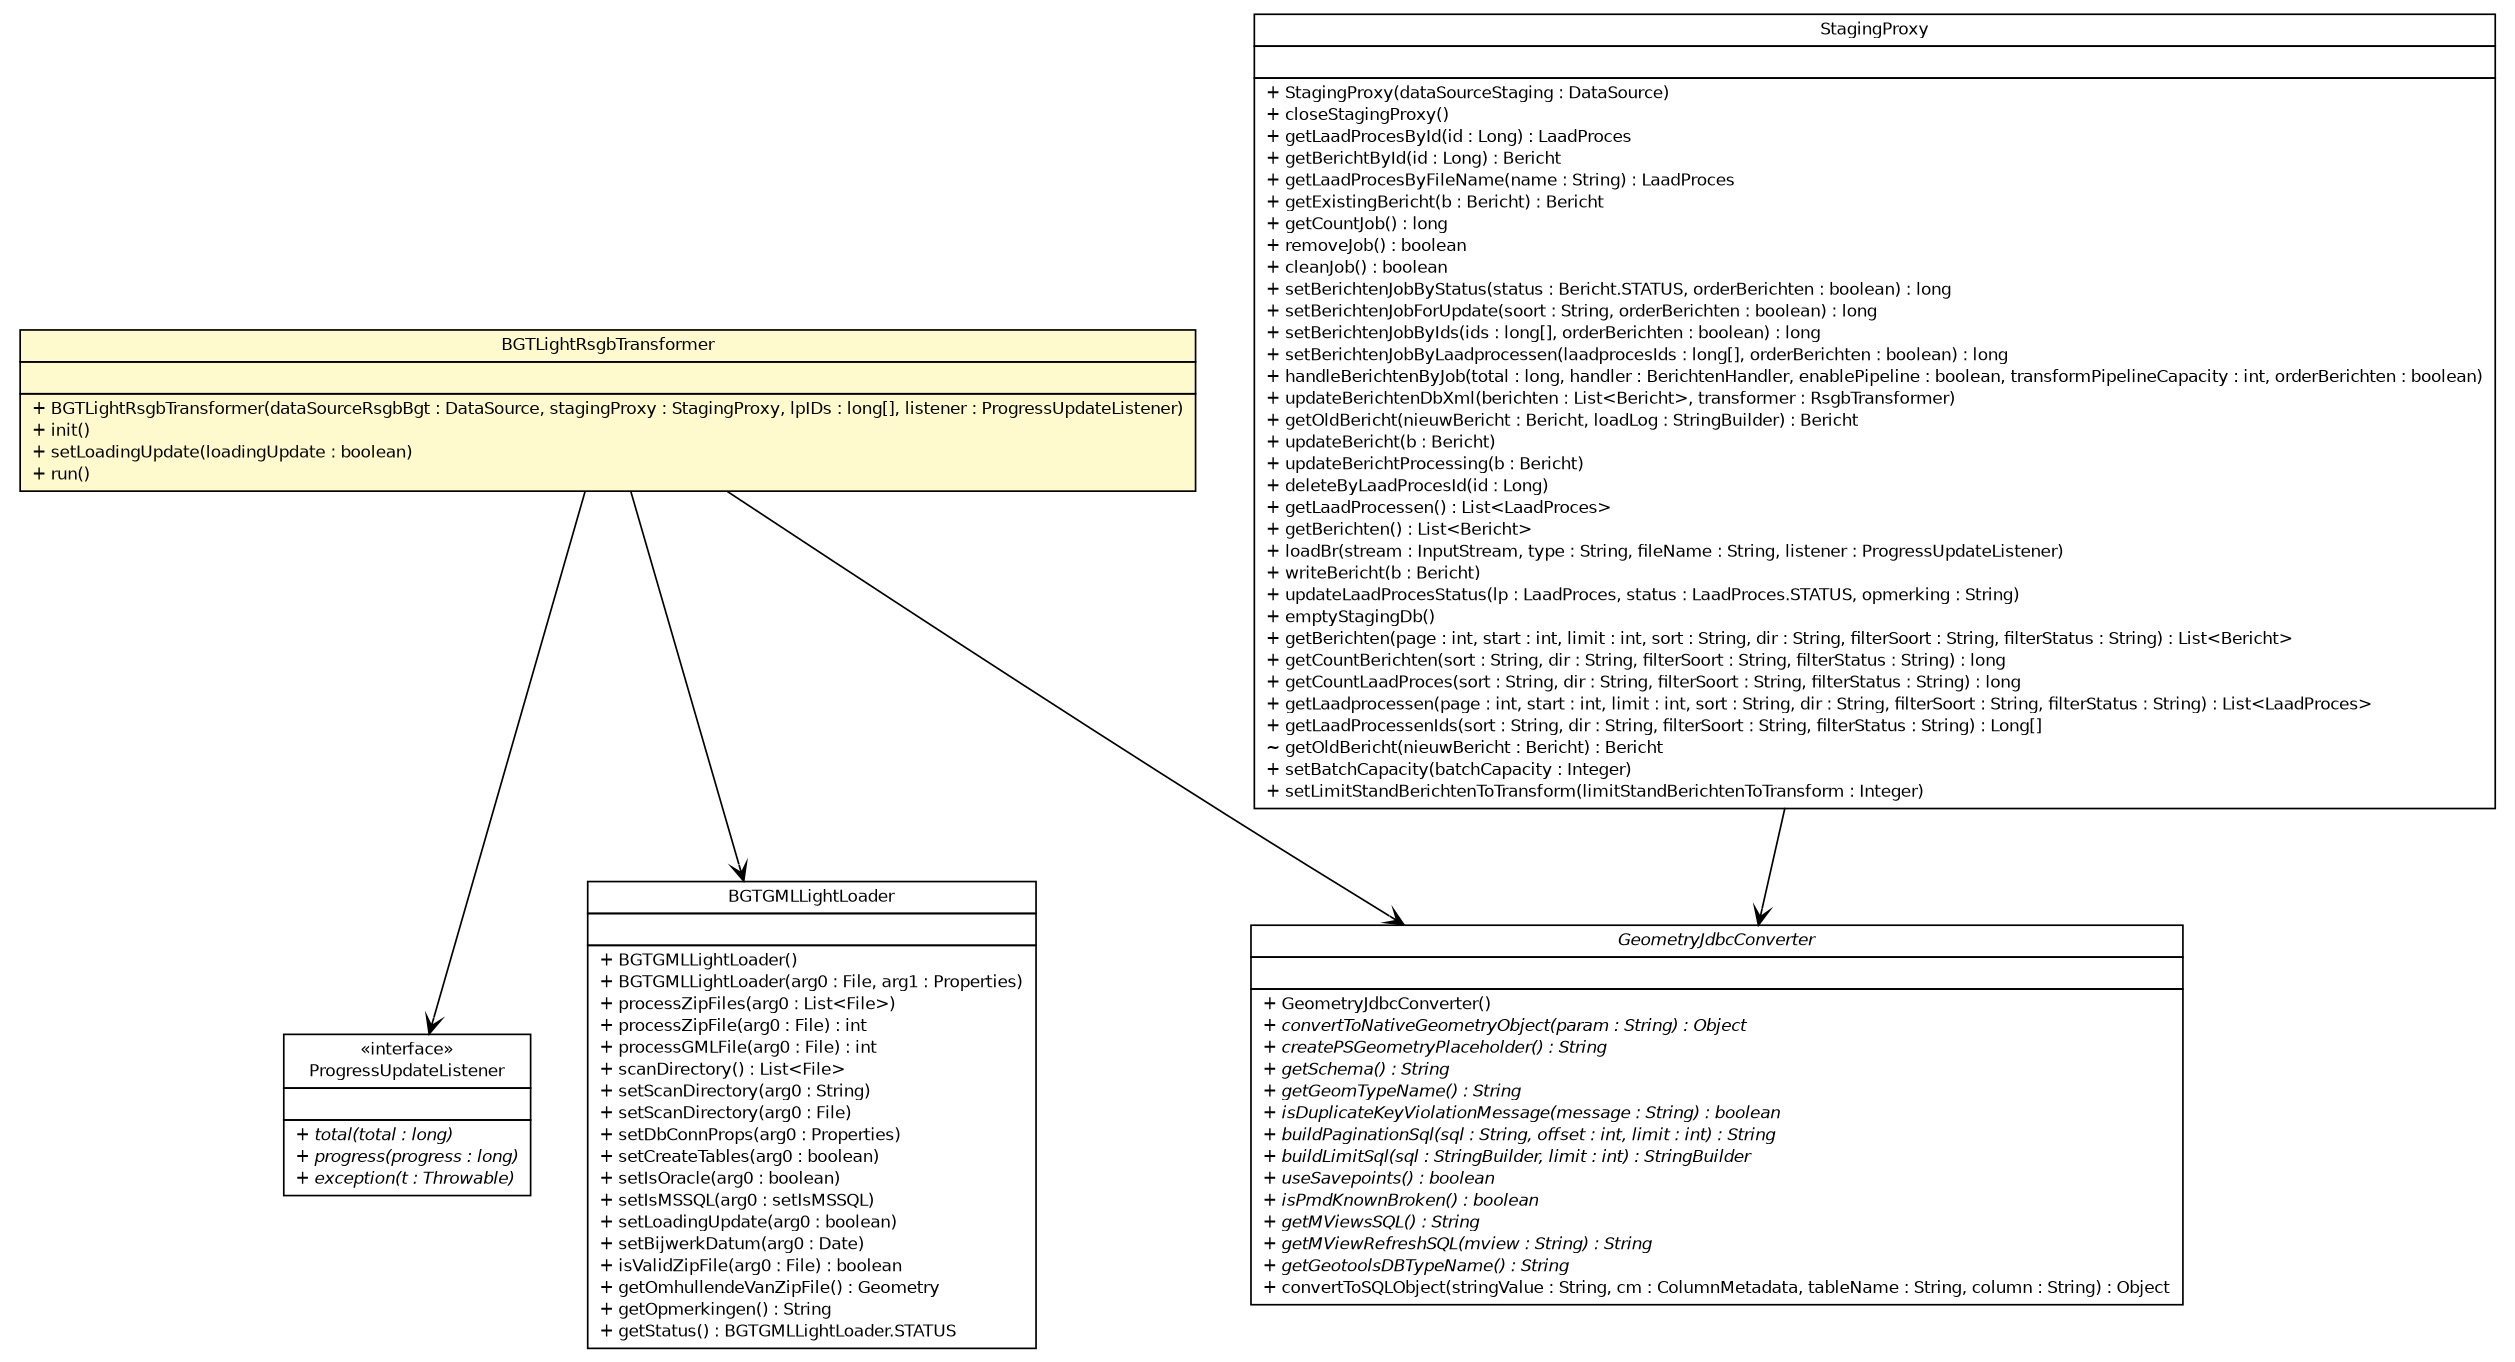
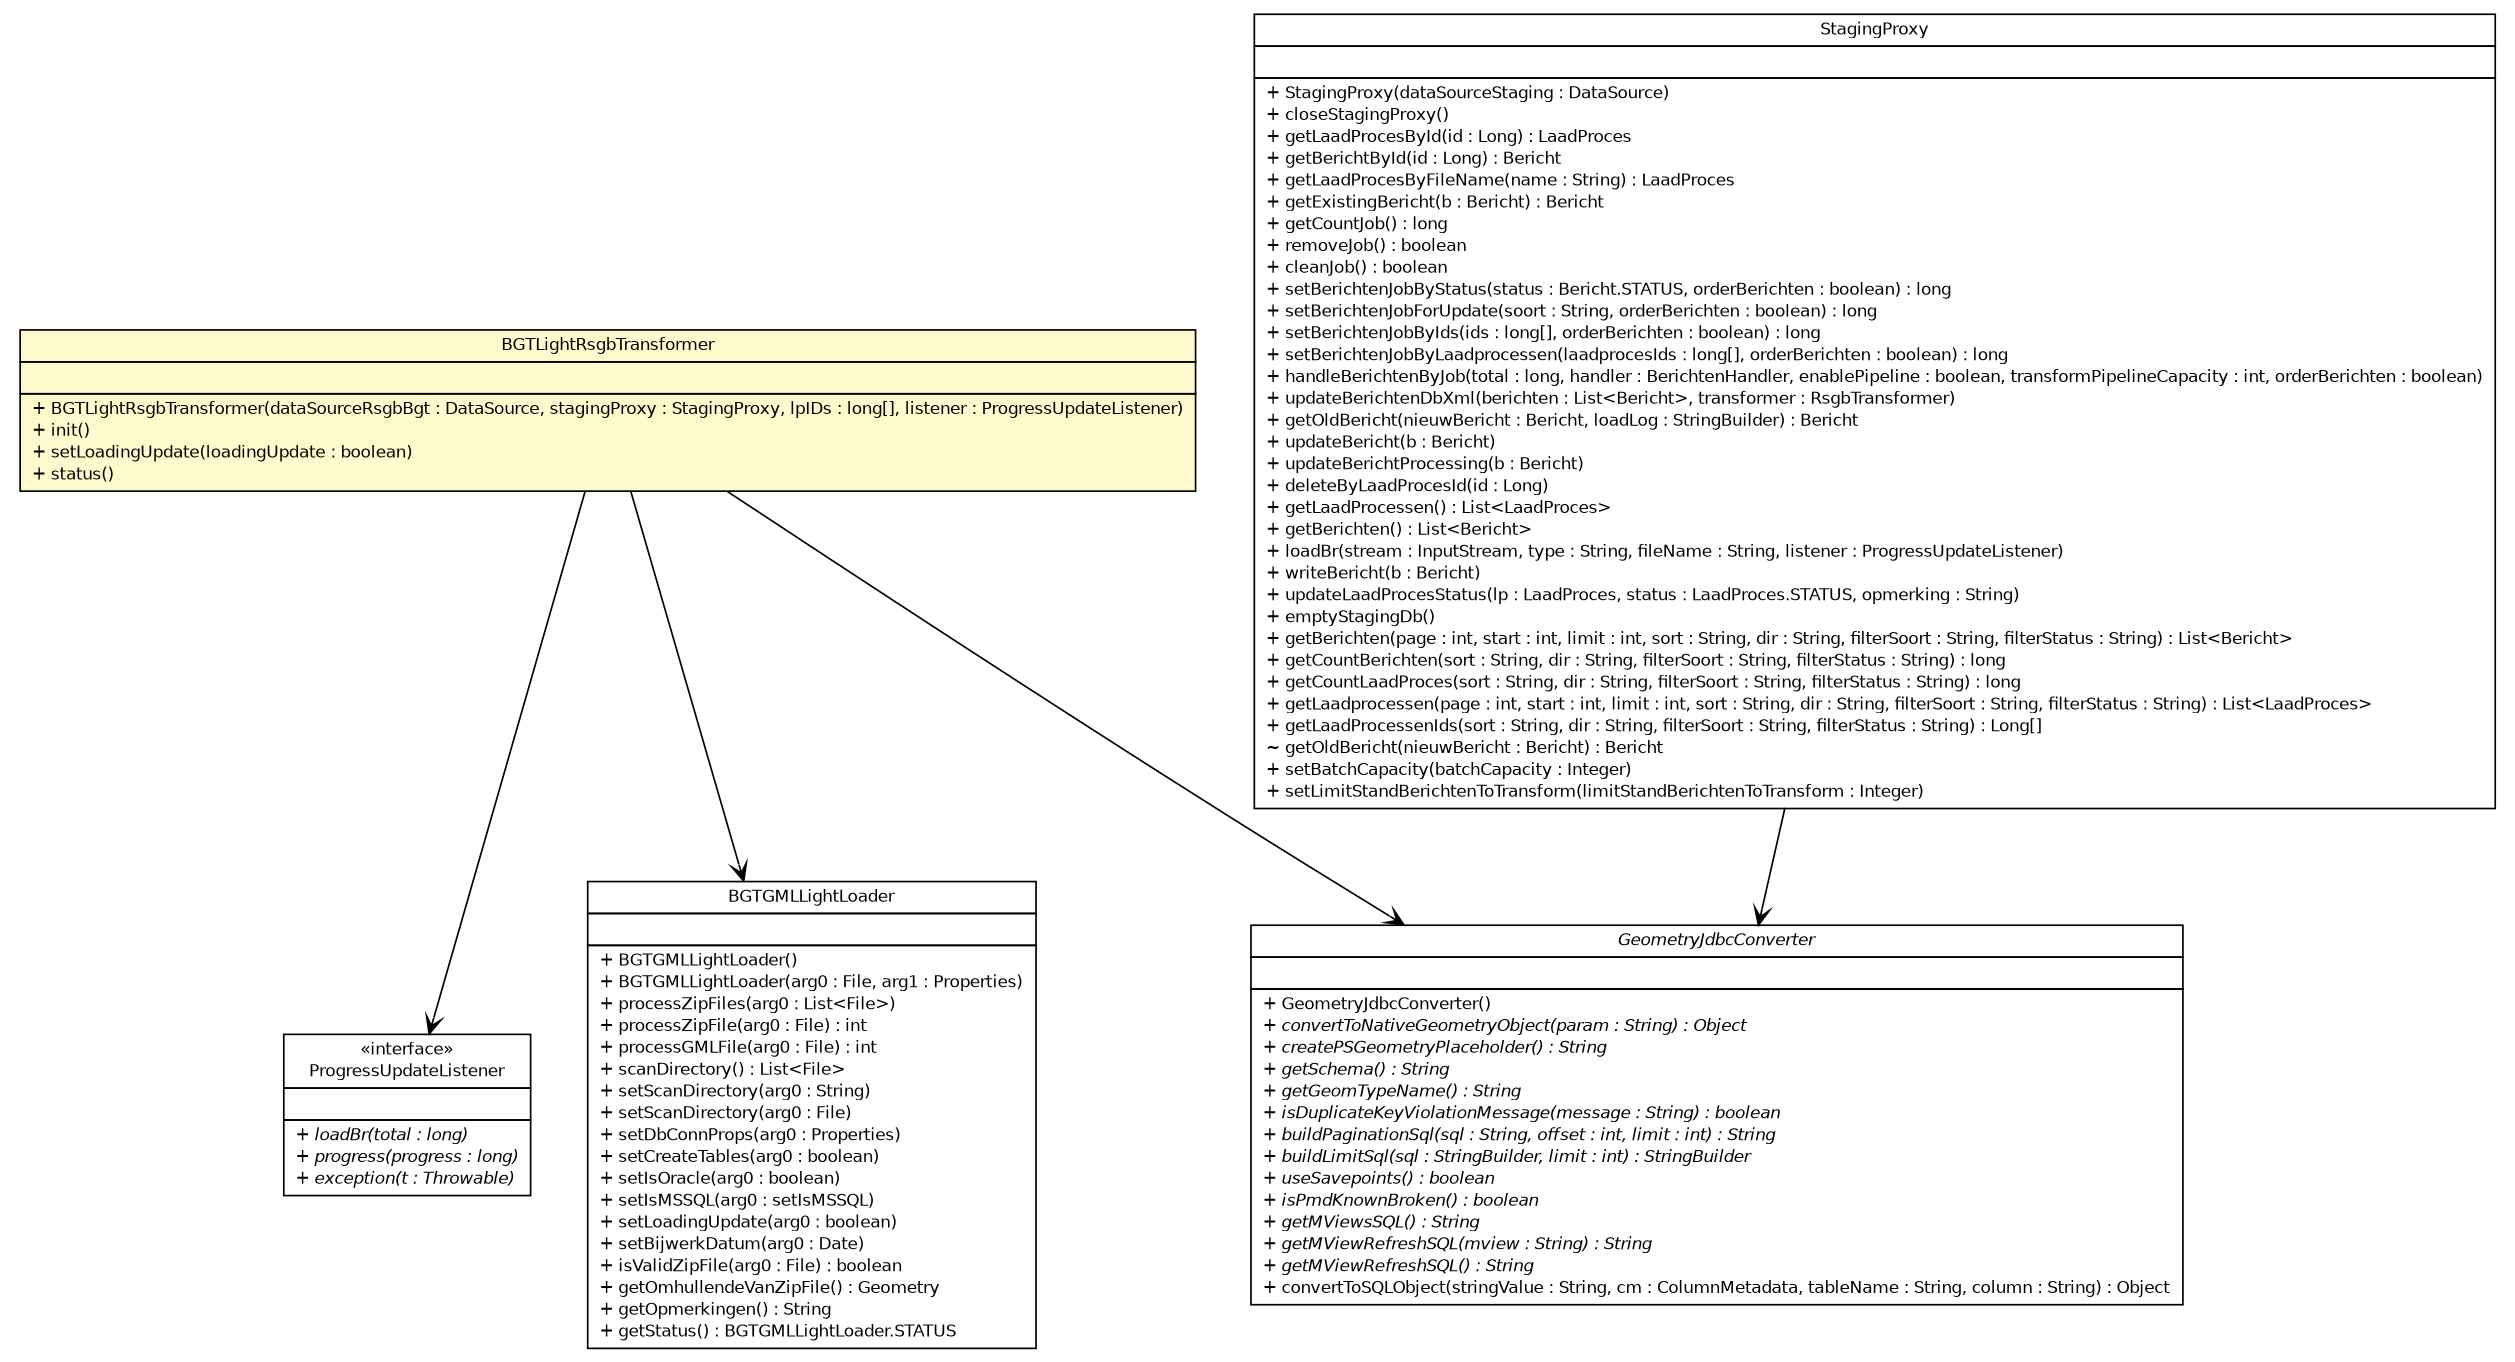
(61, 474) -> (73, 474)
(374, 1135) -> (382, 1135)
(1416, 1266) -> (1399, 1266)
